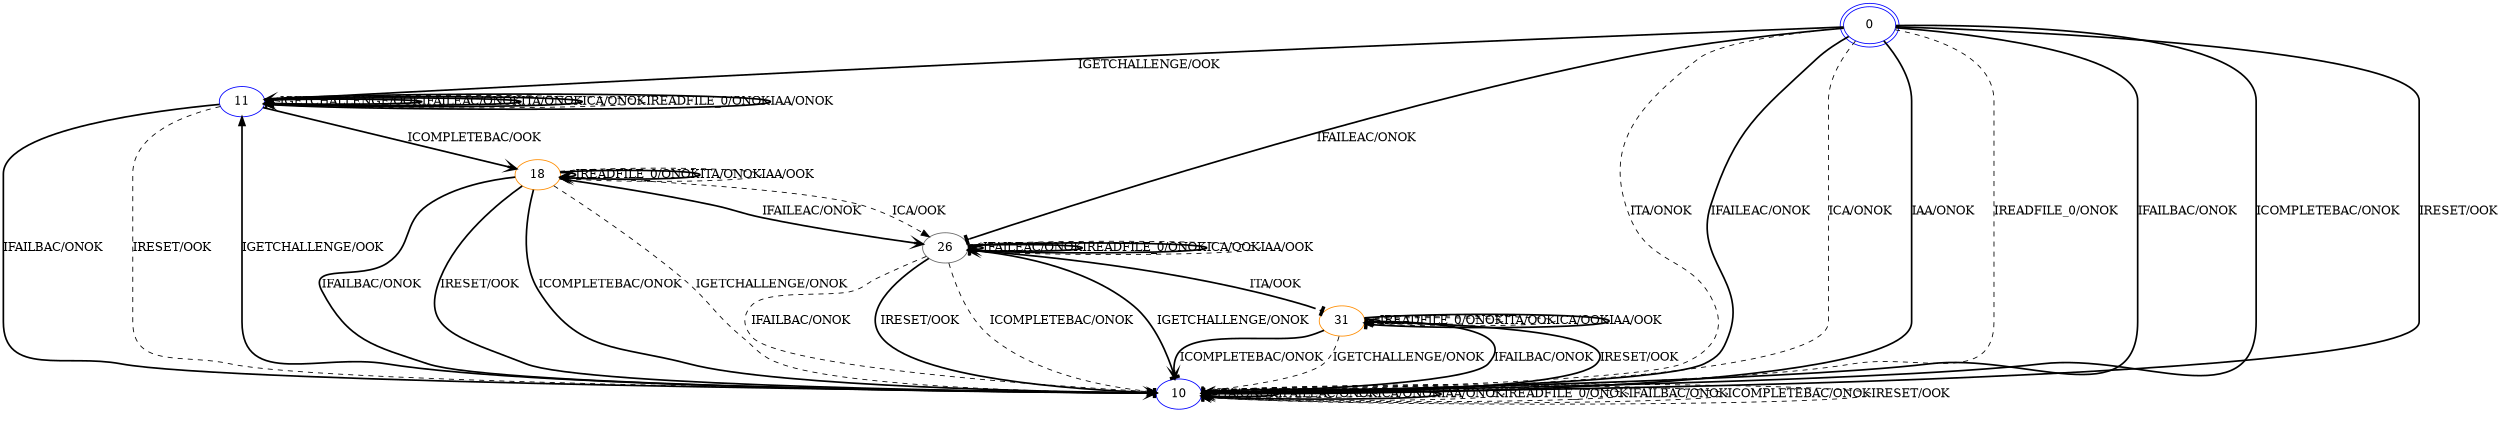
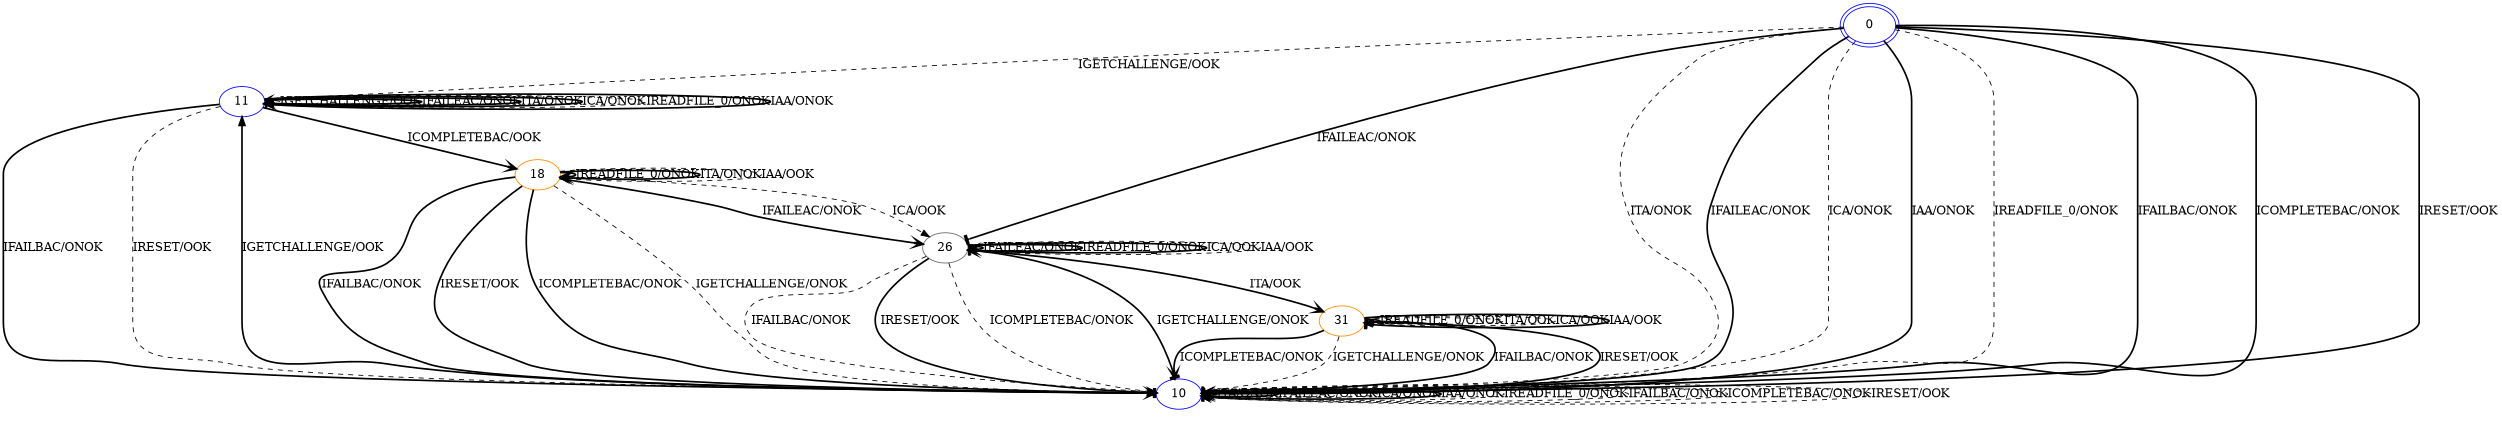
(1058, 60) -> (1058, 60)
(1143, 270) -> (1143, 270)
